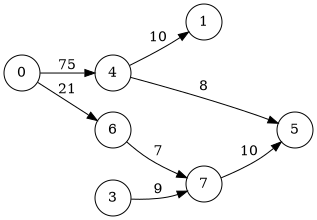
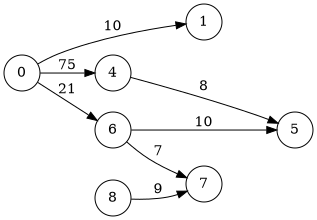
(155, 52) -> (105, 39)
(248, 165) -> (199, 130)
(113, 198) -> (113, 198)
